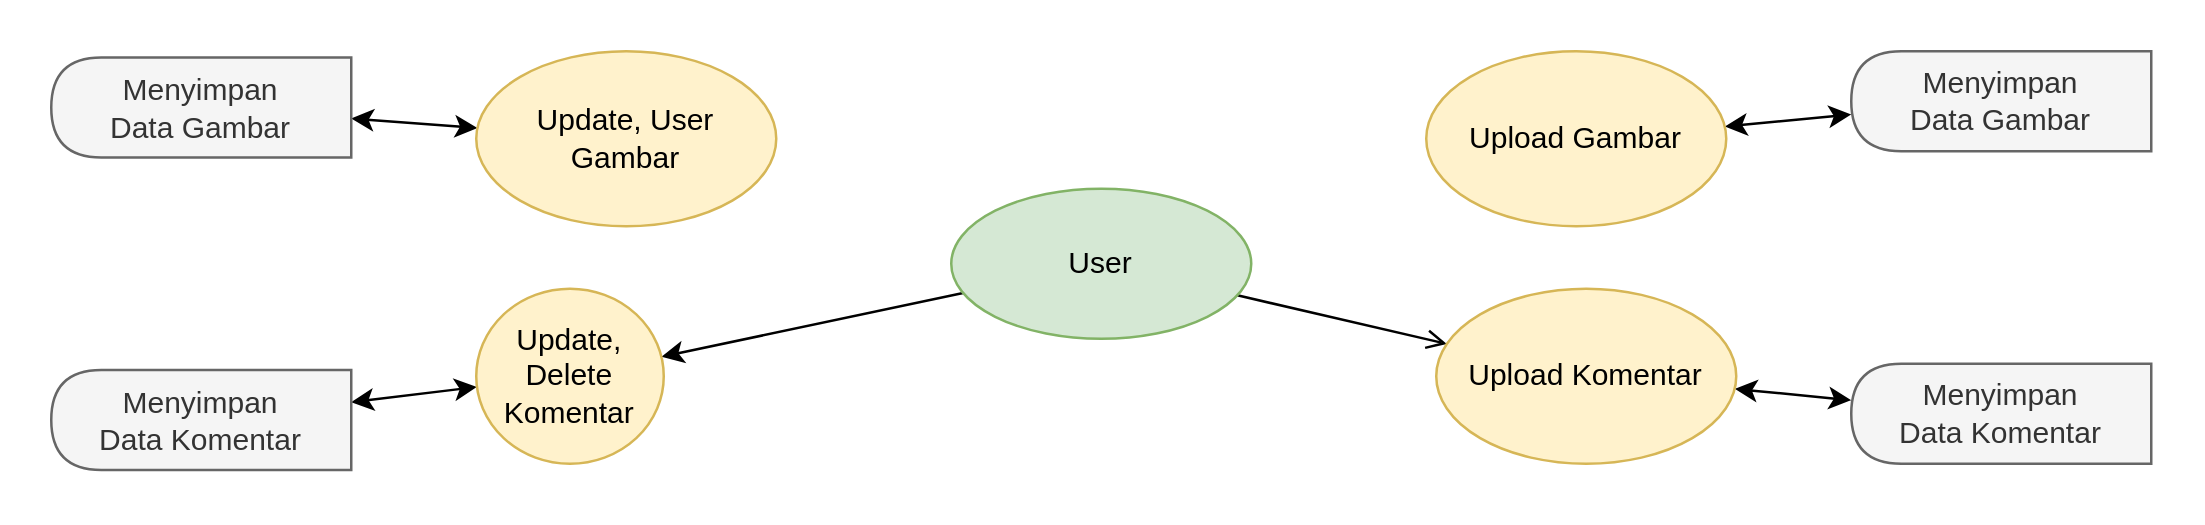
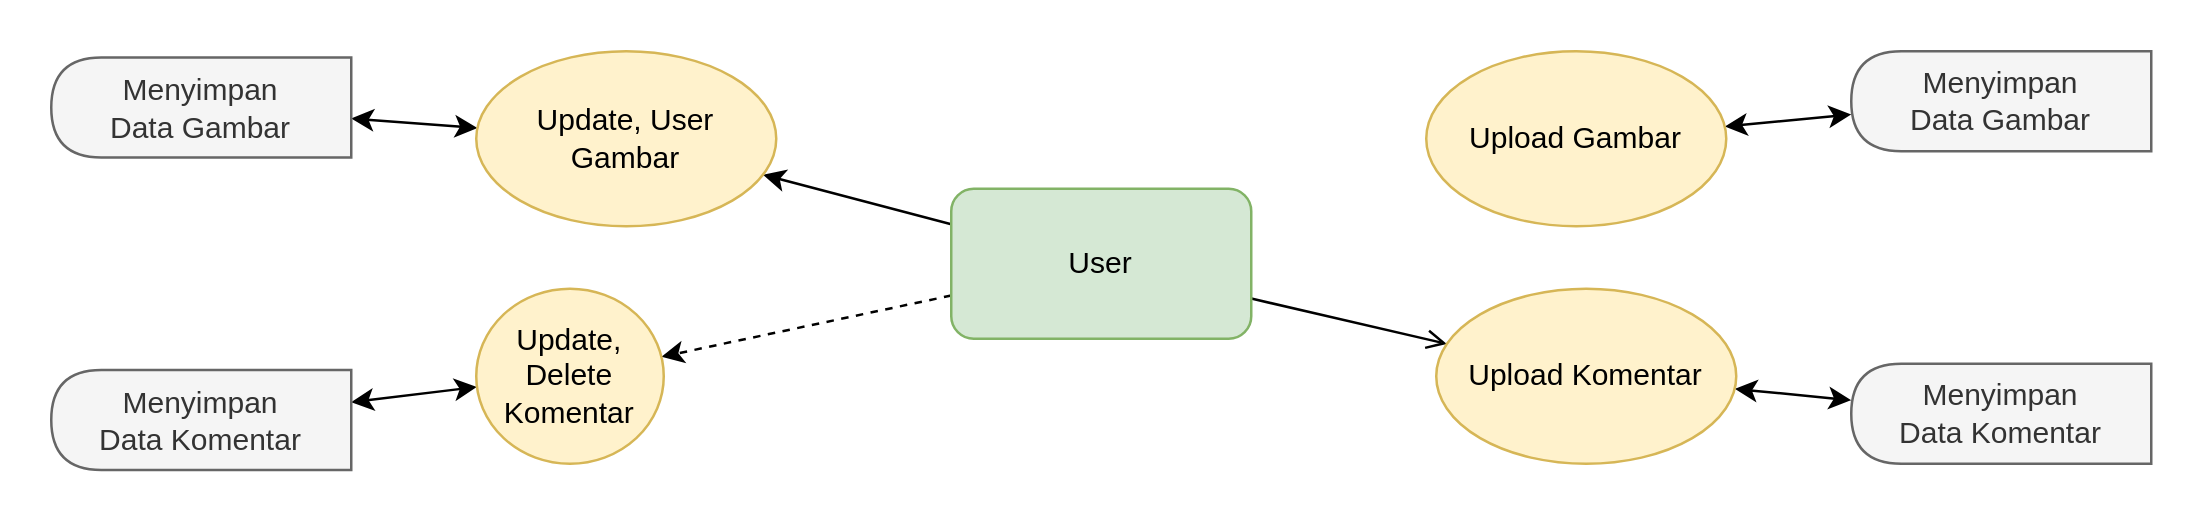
none -> (865, 202)
(1101, 264) -> (1101, 264)
(820, 323) -> (813, 325)
